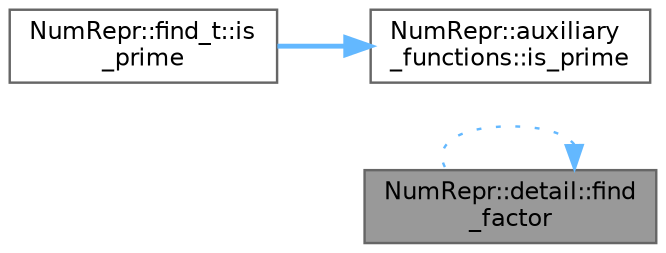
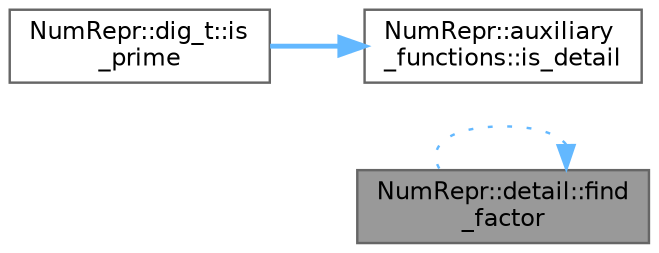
(143, 46) -> (140, 46)
(510, 46) -> (503, 46)
